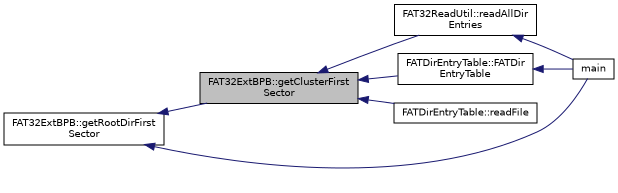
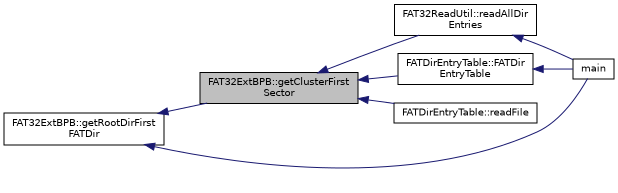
(84, 129) -> (84, 129)
